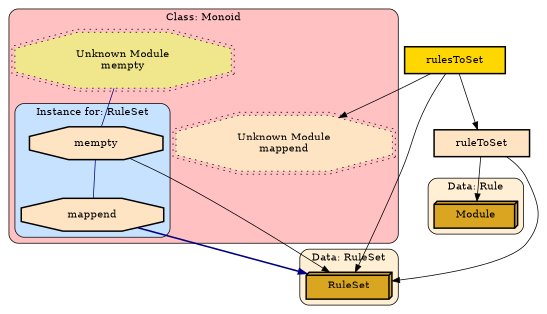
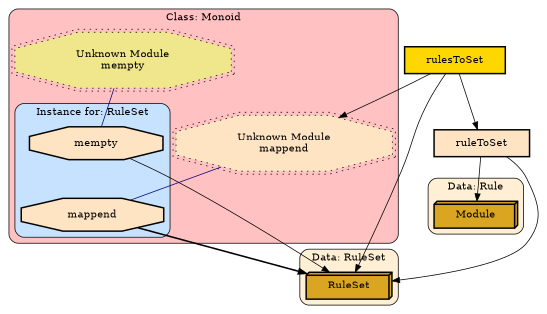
(94, 179) -> (185, 180)
(218, 250) -> (218, 250)
